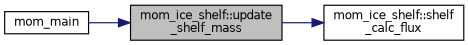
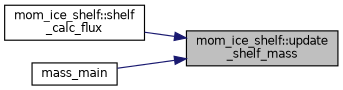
(47, 23) -> (75, 74)
(297, 23) -> (160, 34)
